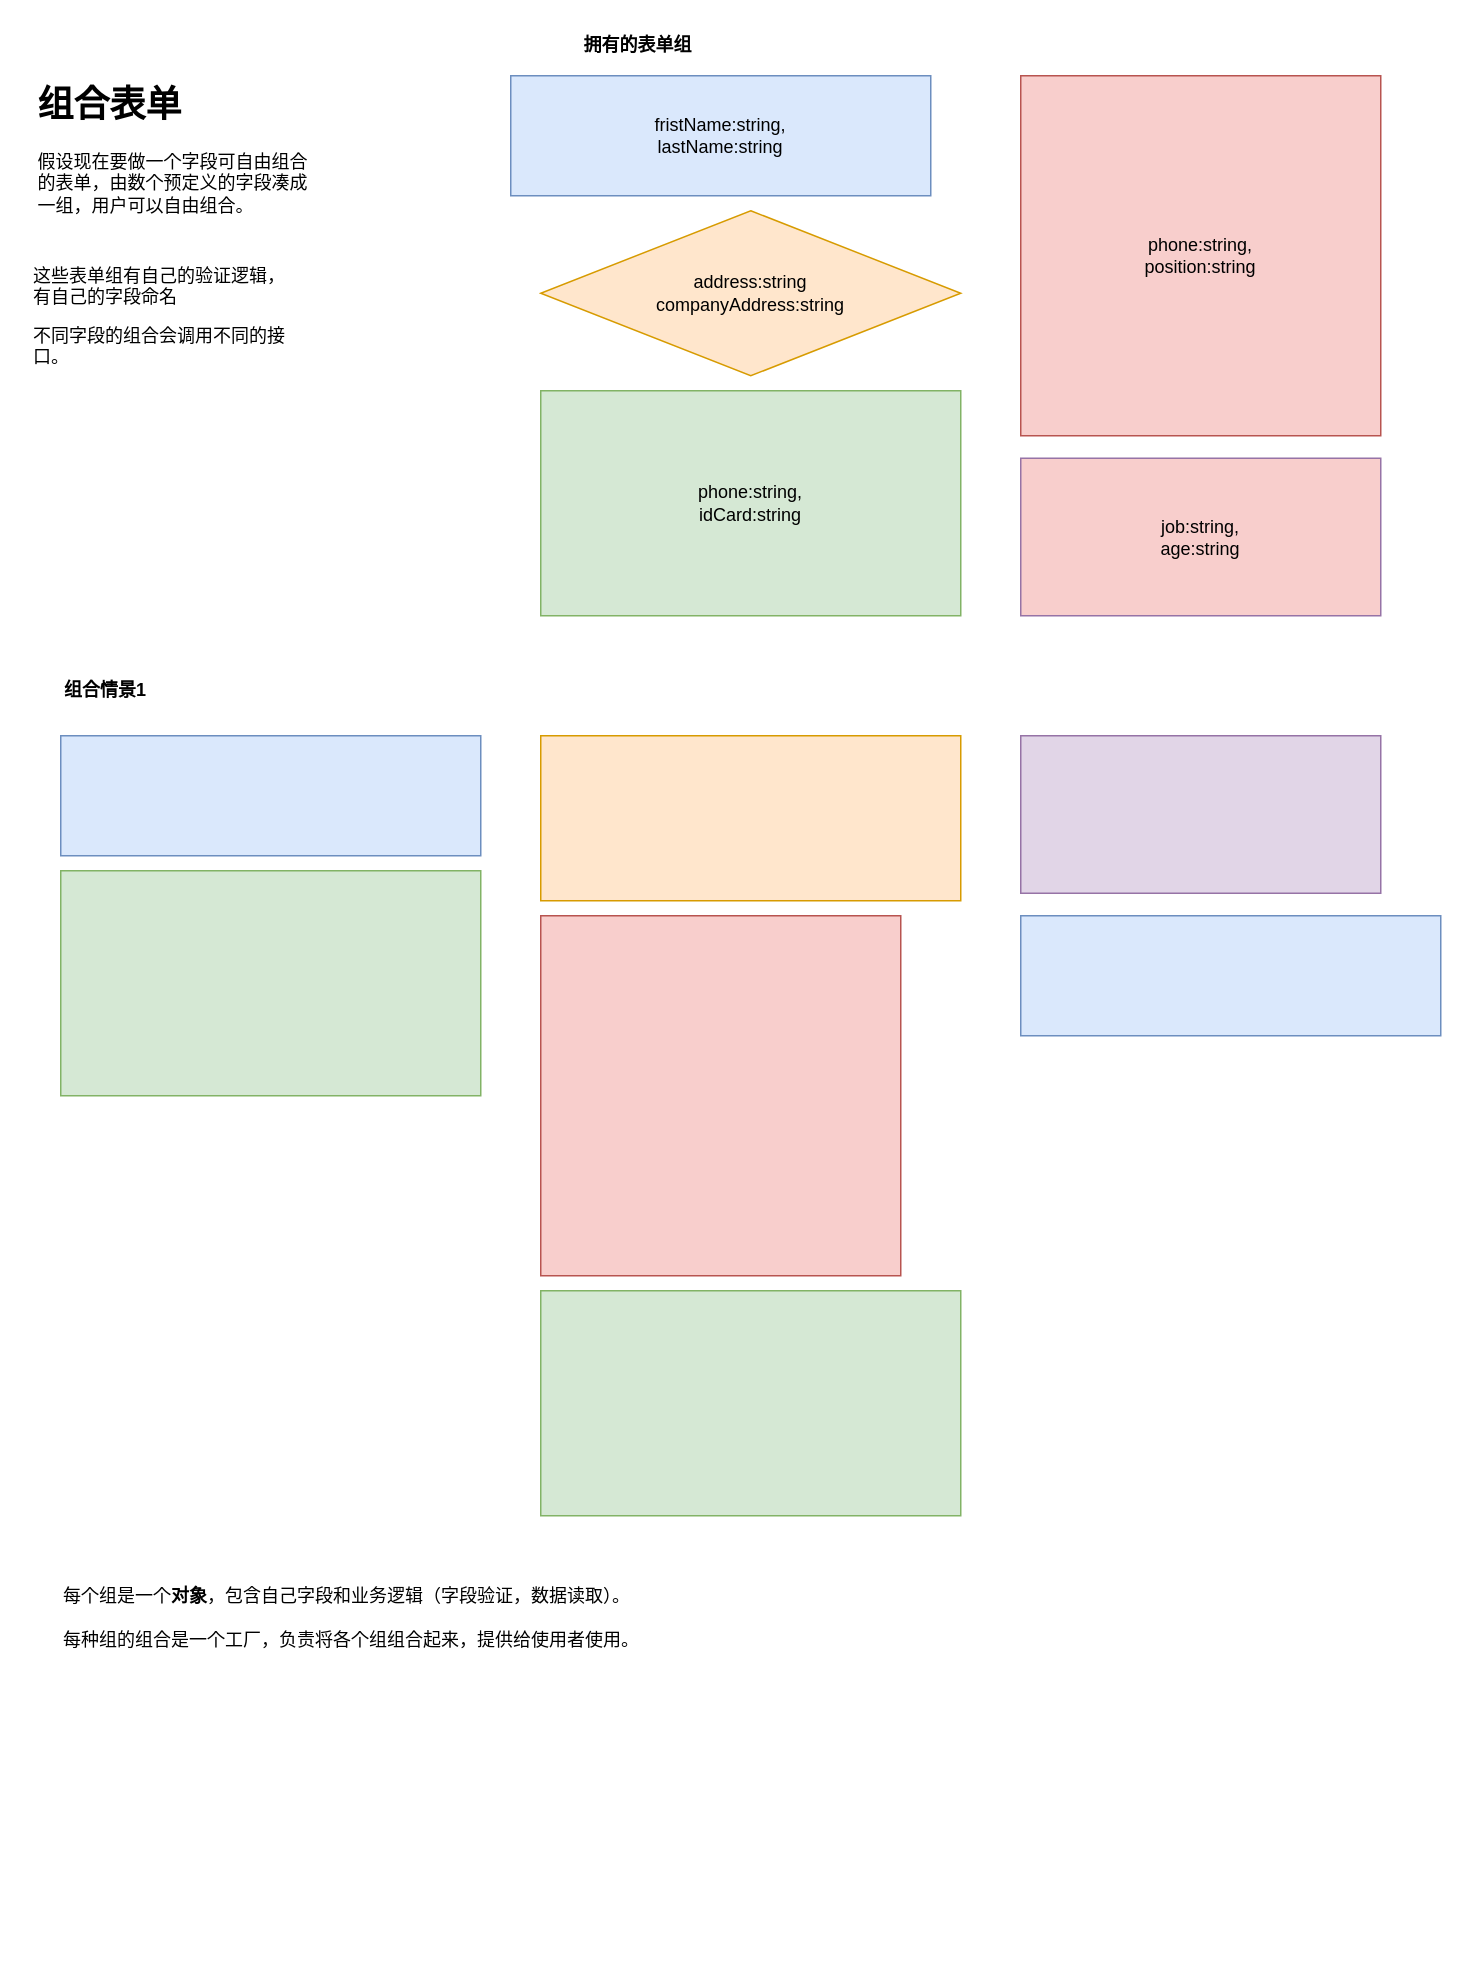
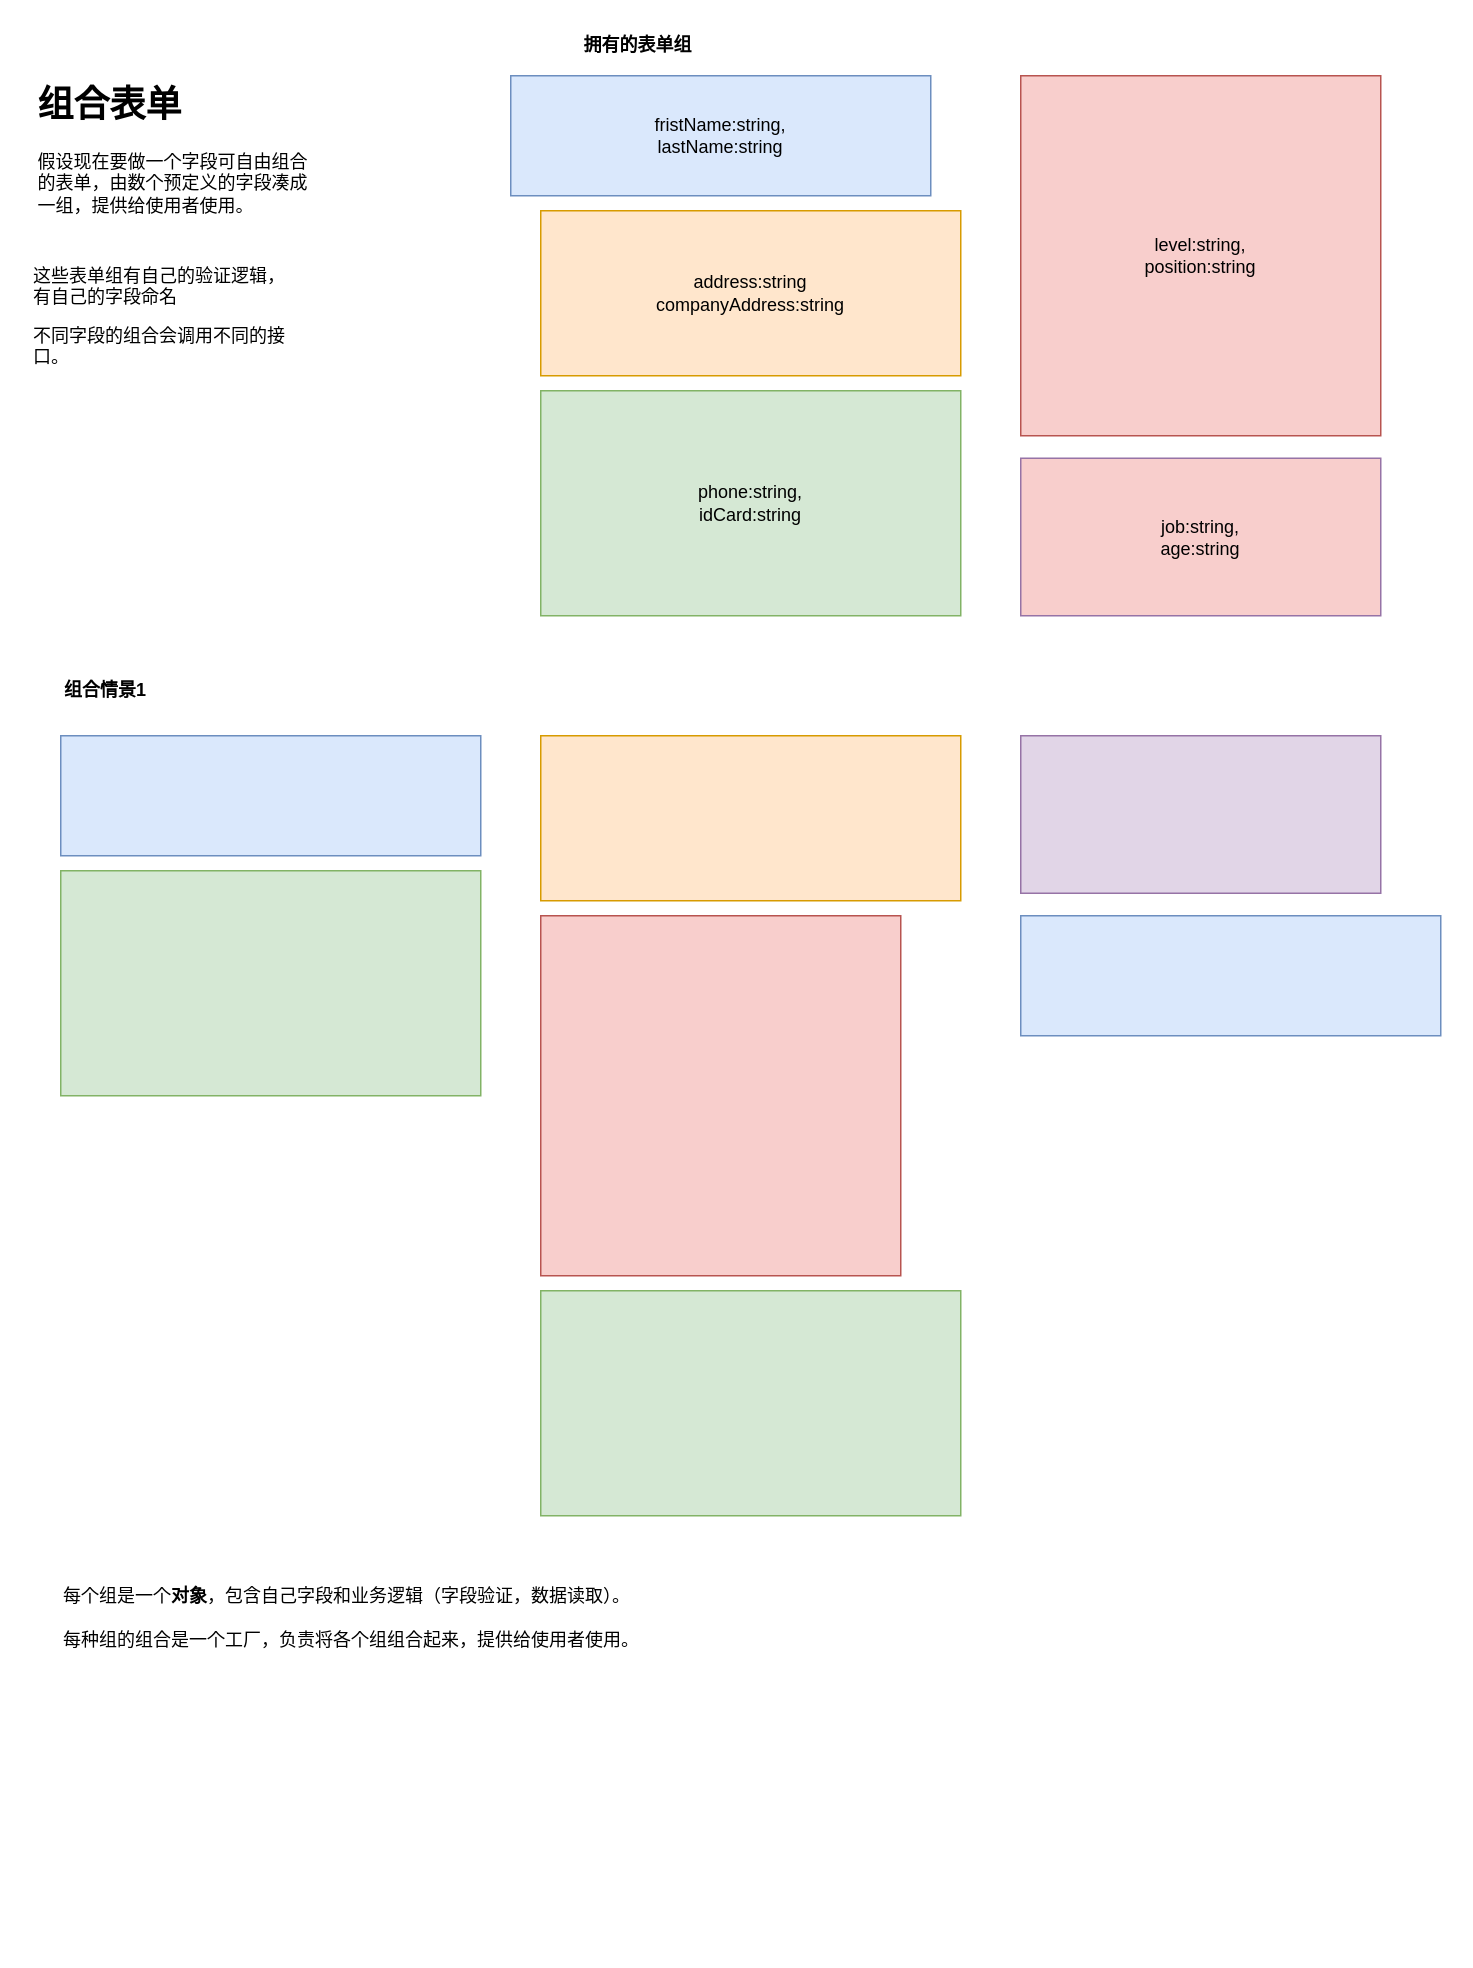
(175, 104) -> (175, 104)
(1201, 256) -> (1201, 256)
(751, 293) -> (751, 293)
